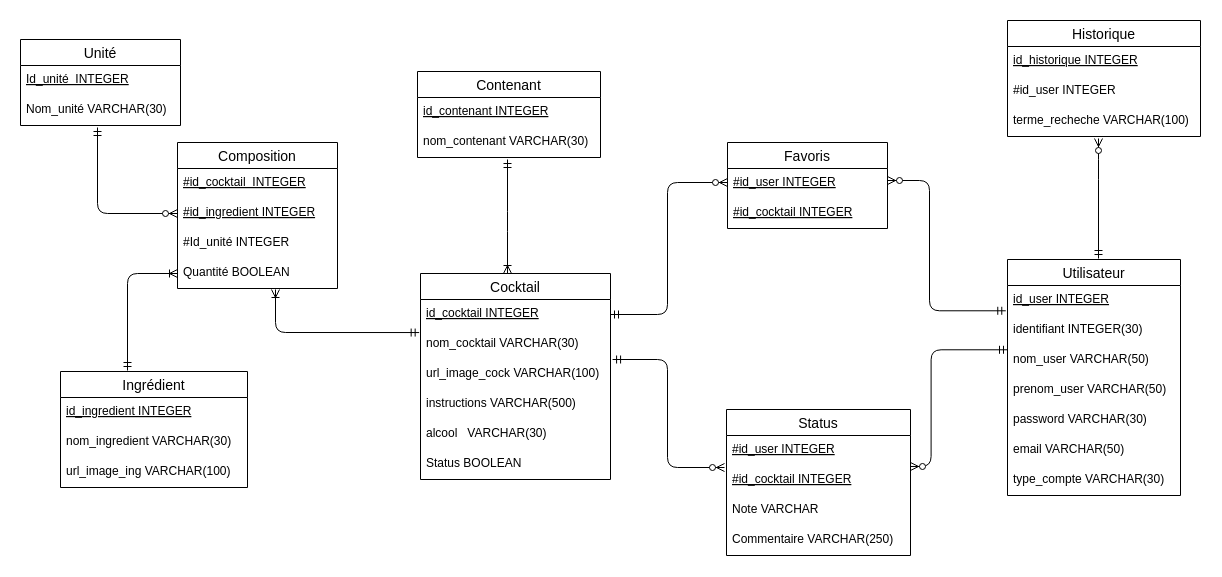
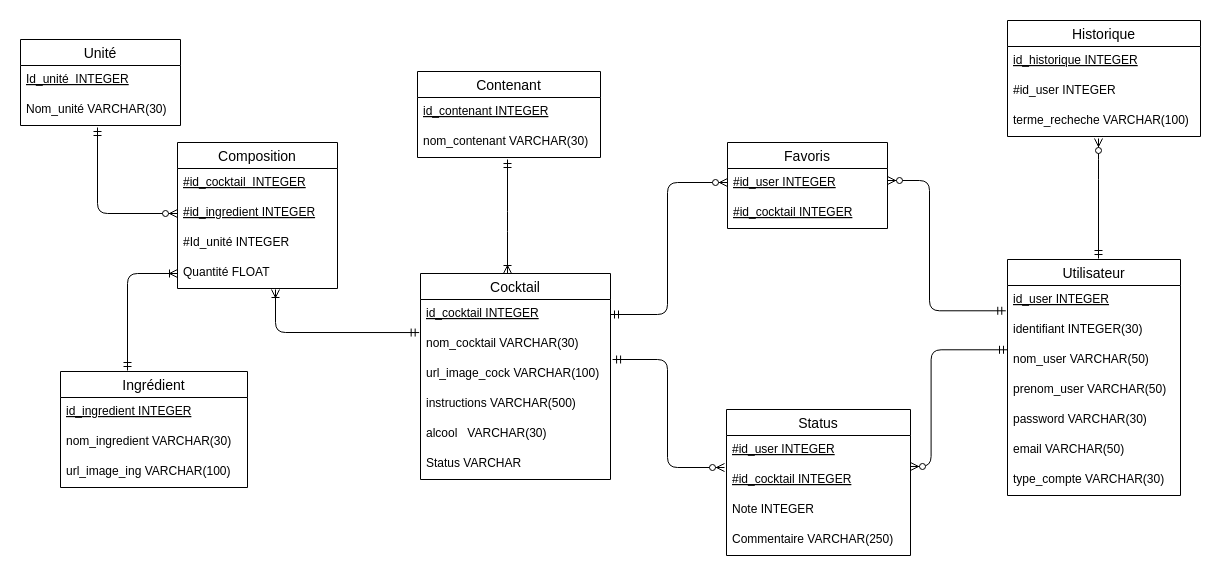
(234, 272) -> (227, 272)
(471, 463) -> (471, 463)
(772, 509) -> (772, 509)
